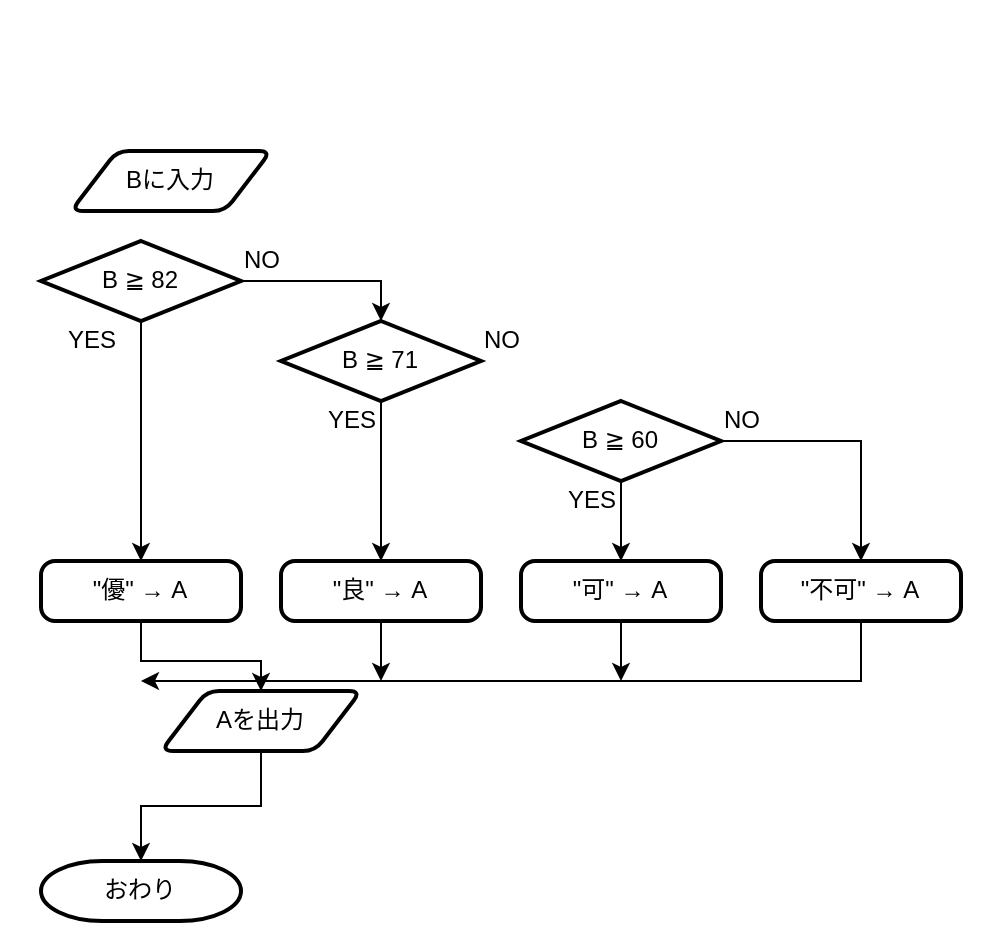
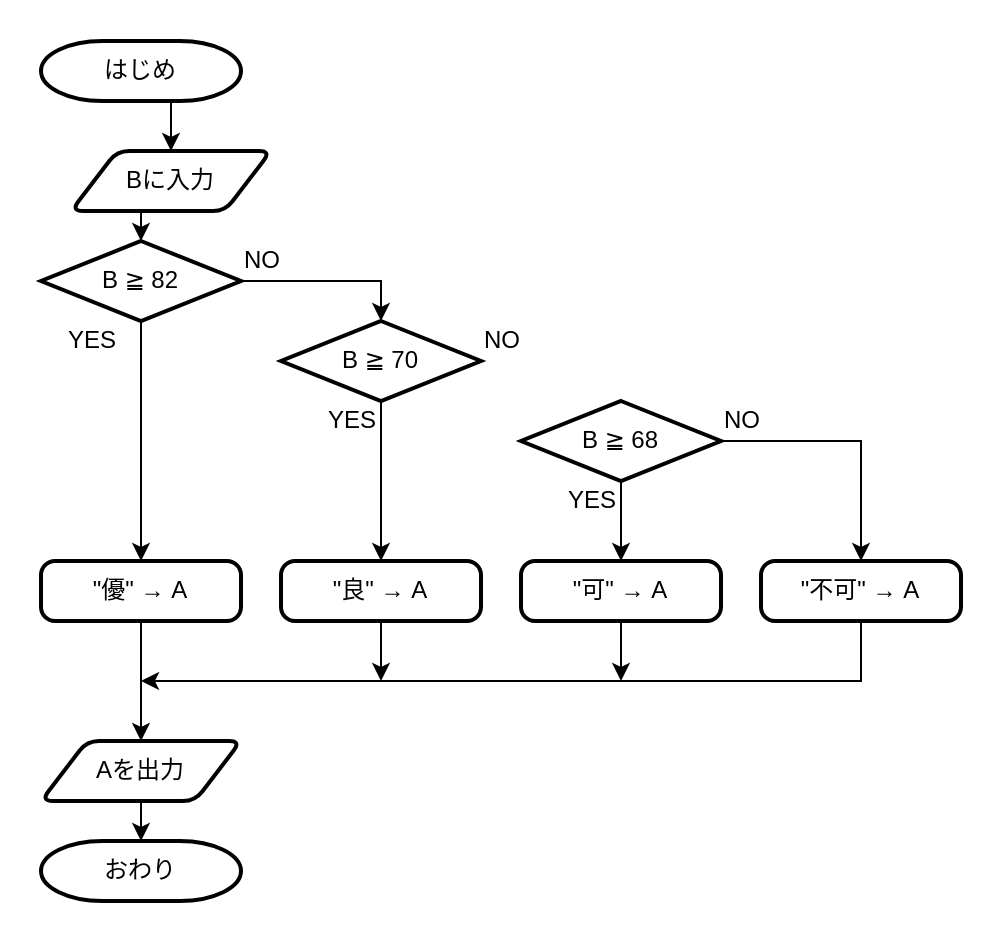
none -> (141, 71)
none -> (171, 104)
none -> (141, 218)
(381, 361) -> (381, 361)
(621, 441) -> (621, 441)
(261, 721) -> (141, 771)
(141, 891) -> (141, 871)
